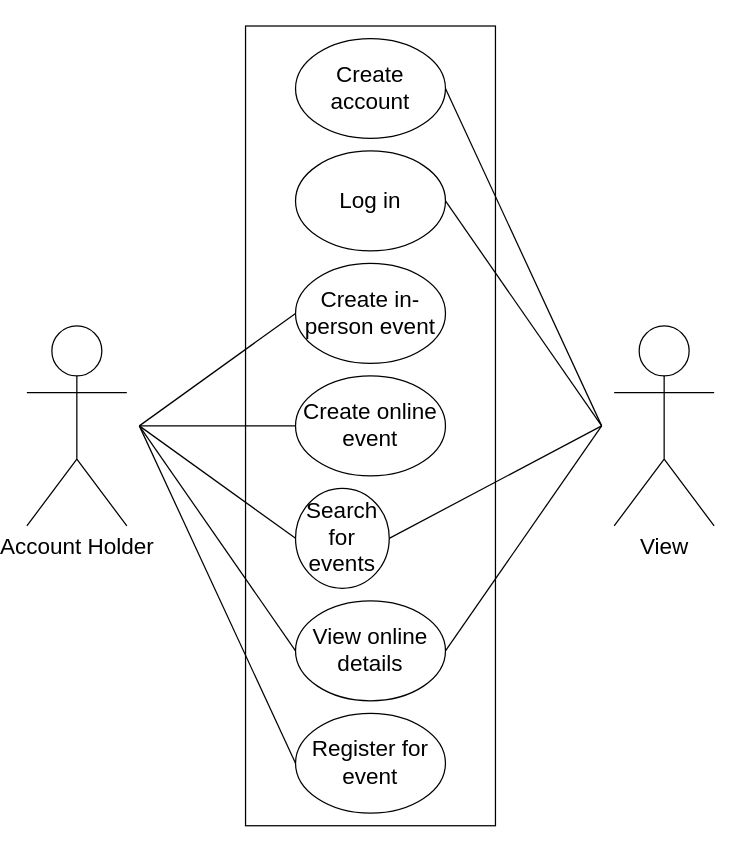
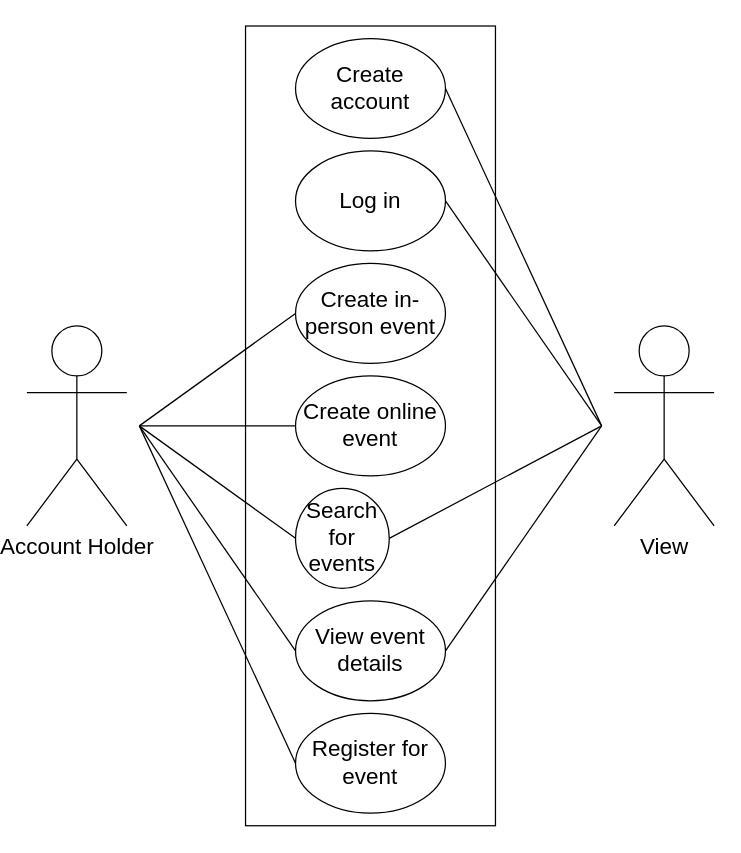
(371, 651) -> (371, 651)
